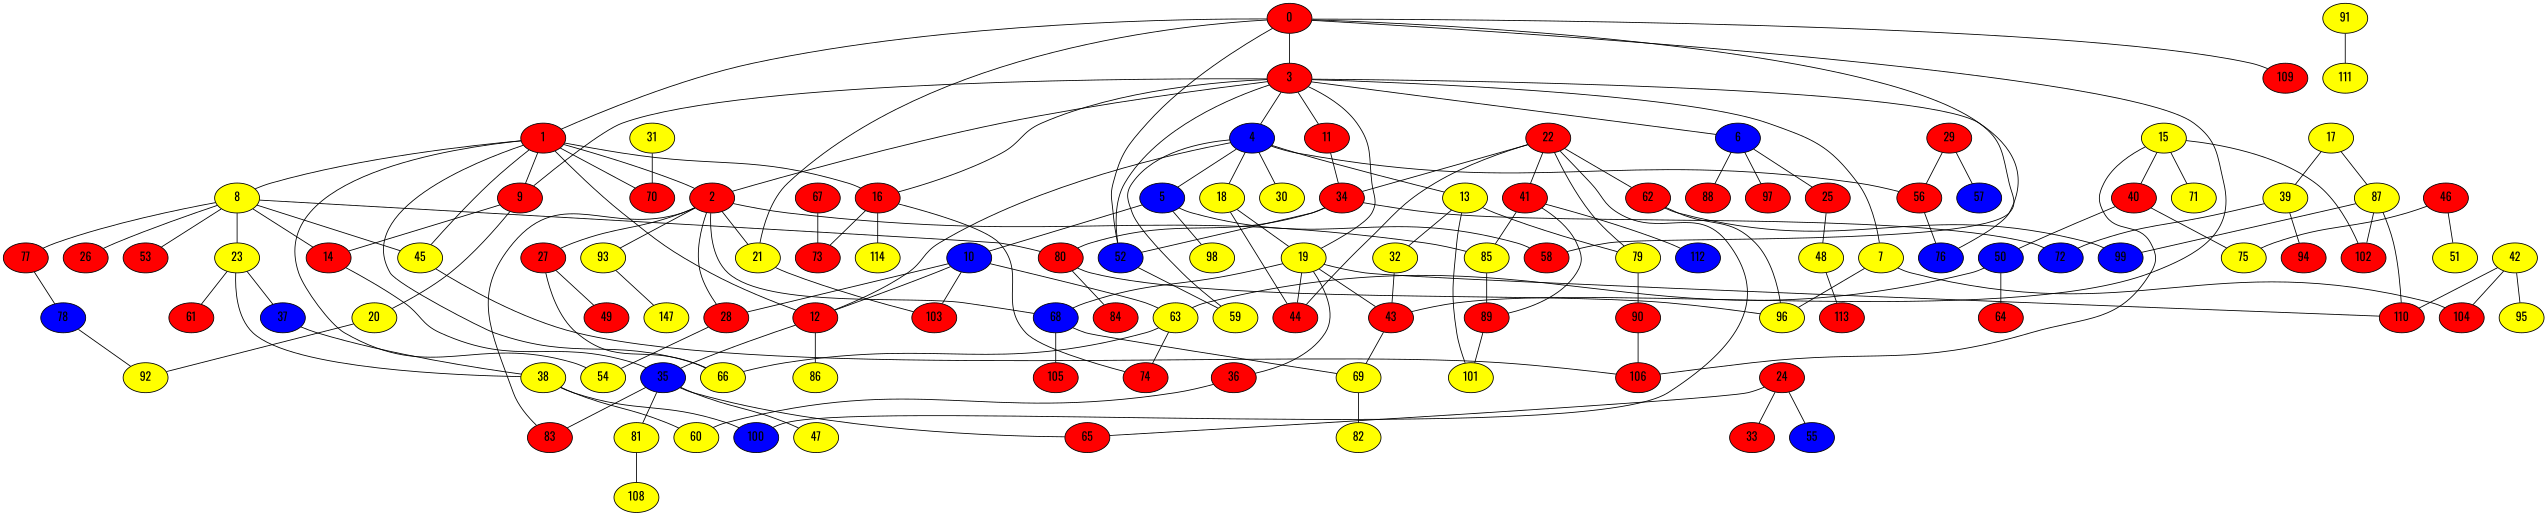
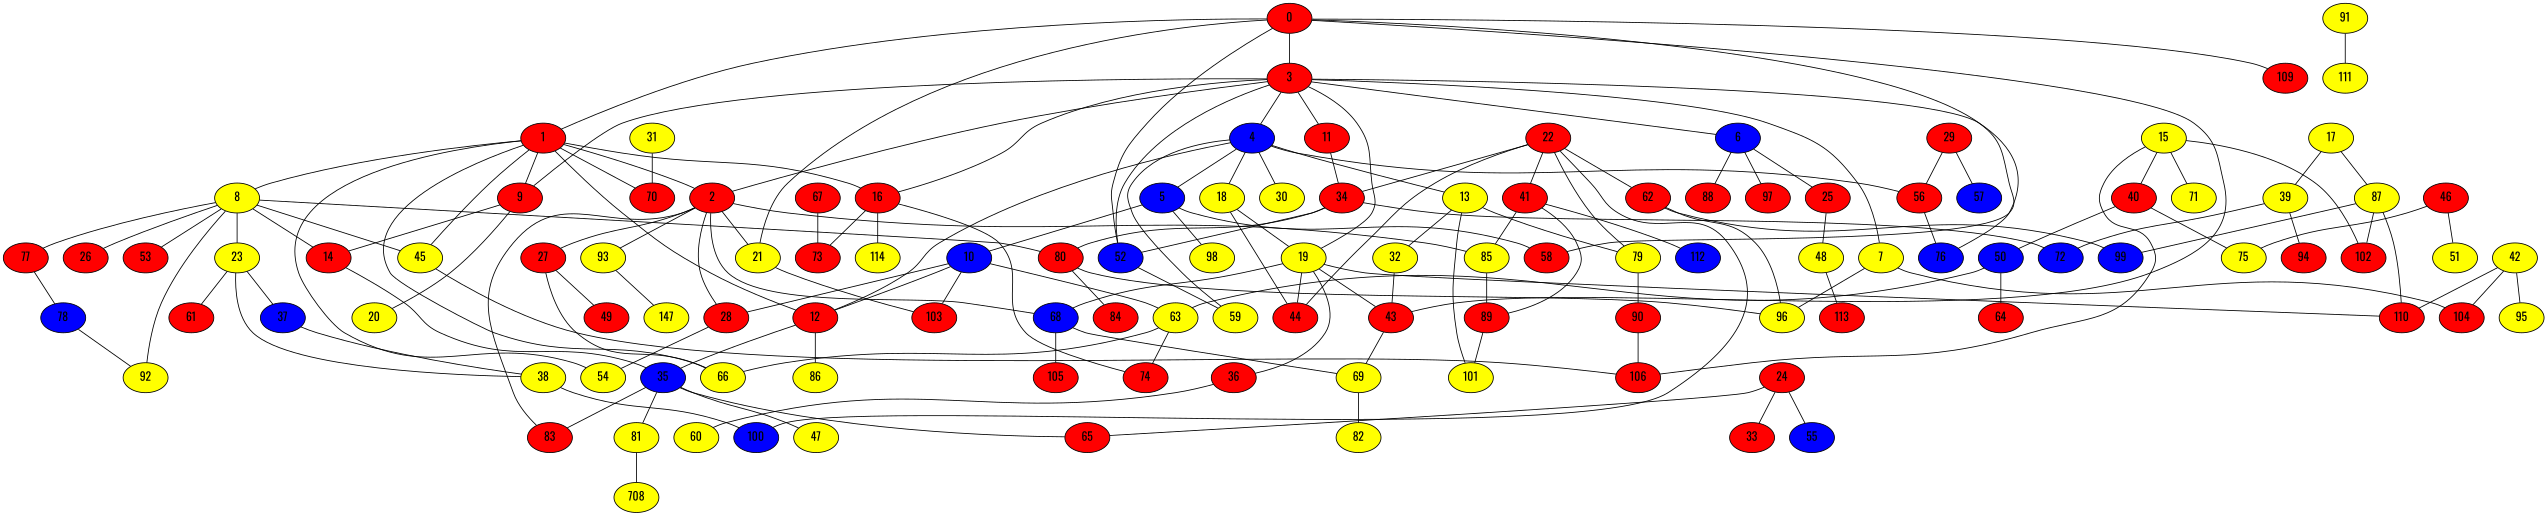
(260, 348) -> (173, 281)
(632, 411) -> none
(636, 498) -> (636, 498)
